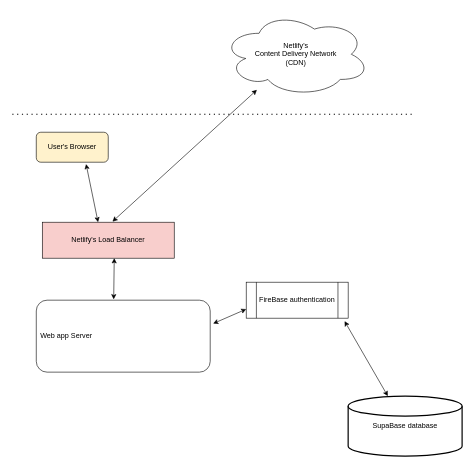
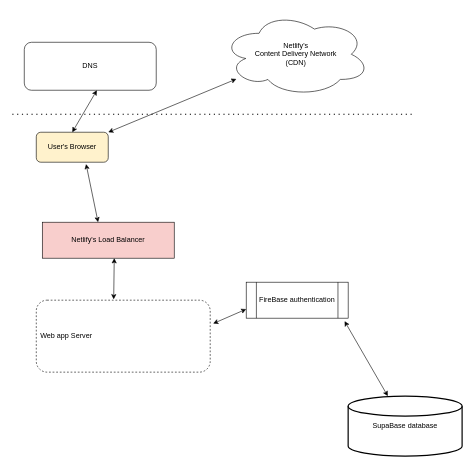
none -> (90, 66)
none -> (194, 97)
none -> (84, 112)
(227, 118) -> none
(123, 336) -> (123, 336)
